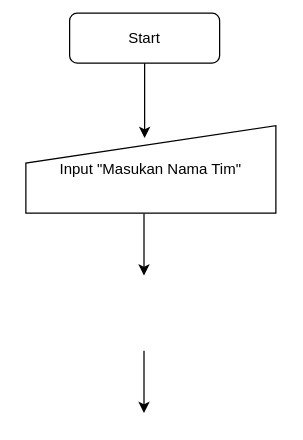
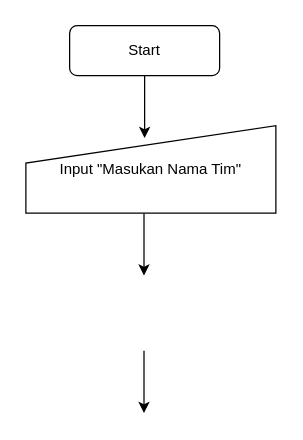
(144, 38) -> (144, 51)
